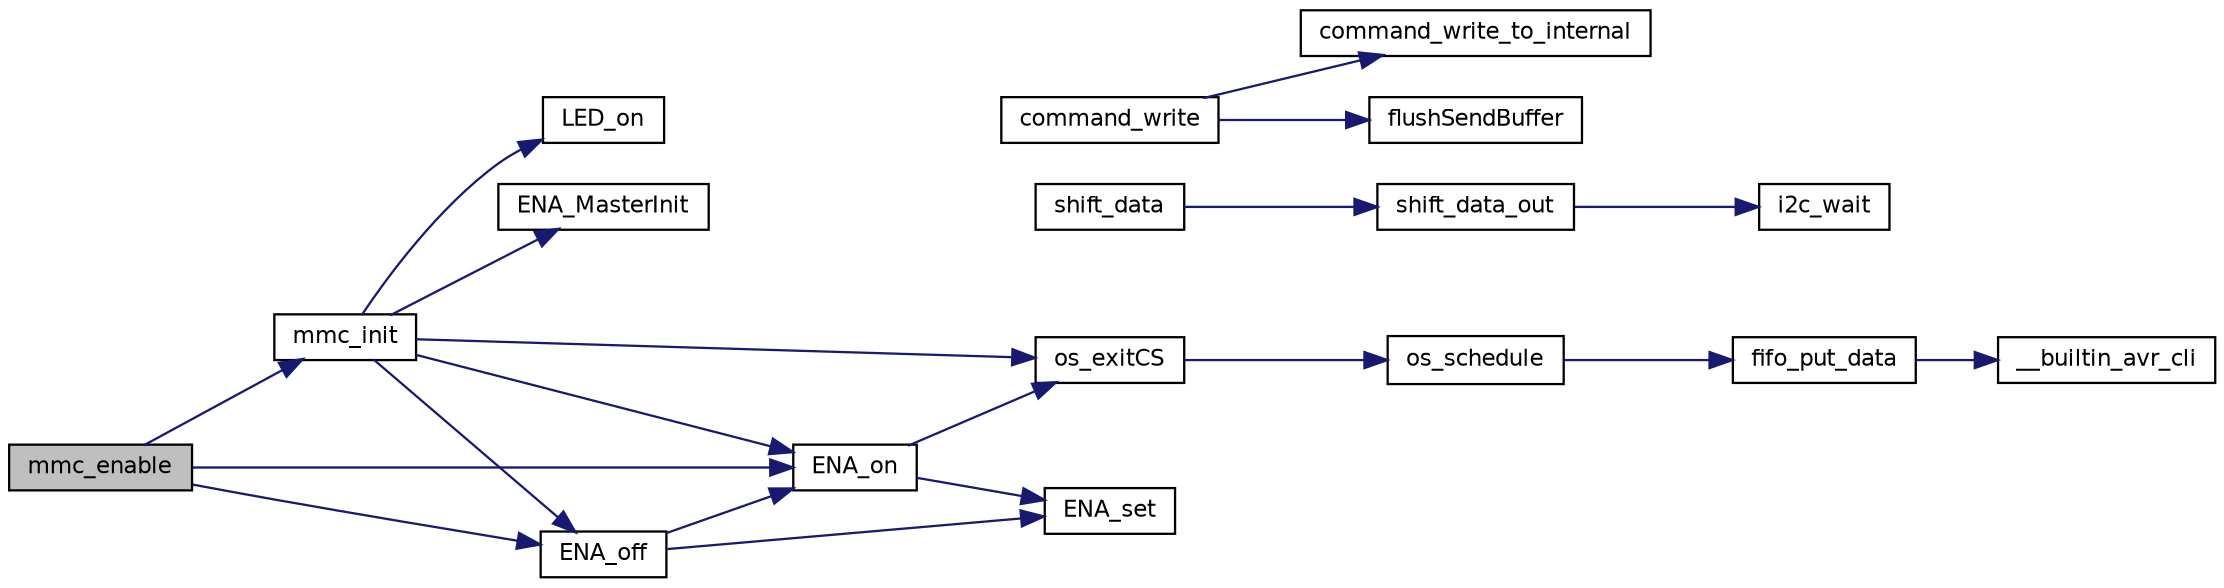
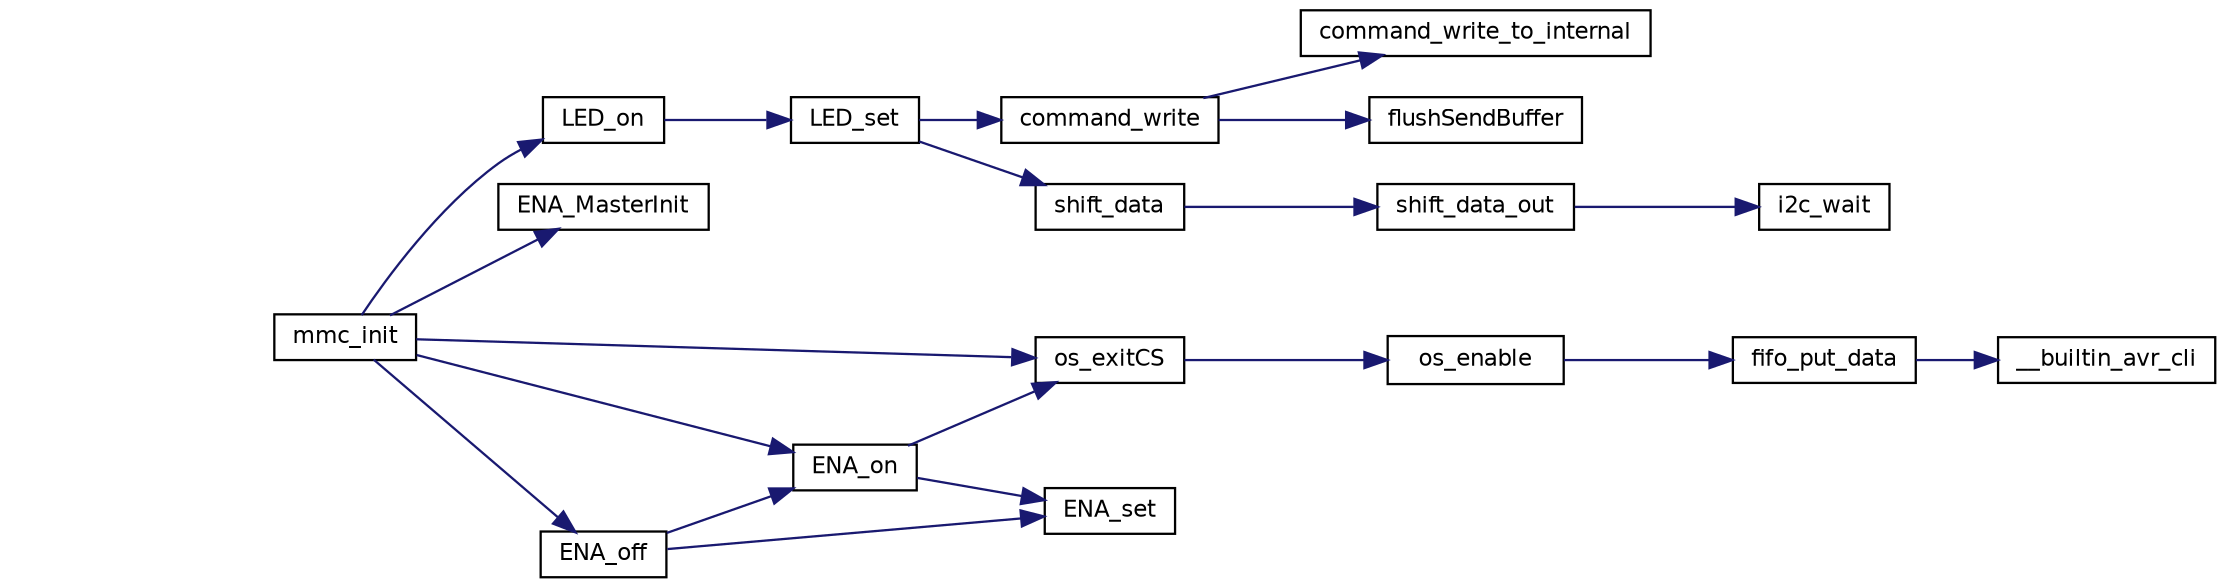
none -> (855, 120)
(1476, 360) -> (1476, 360)
(101, 468) -> none
